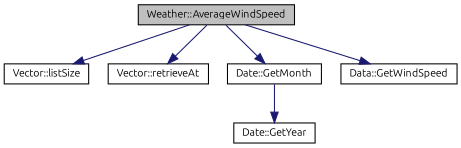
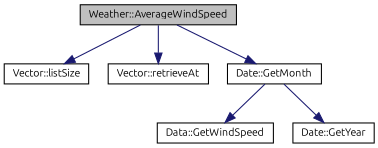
(303, 43) -> (249, 100)
